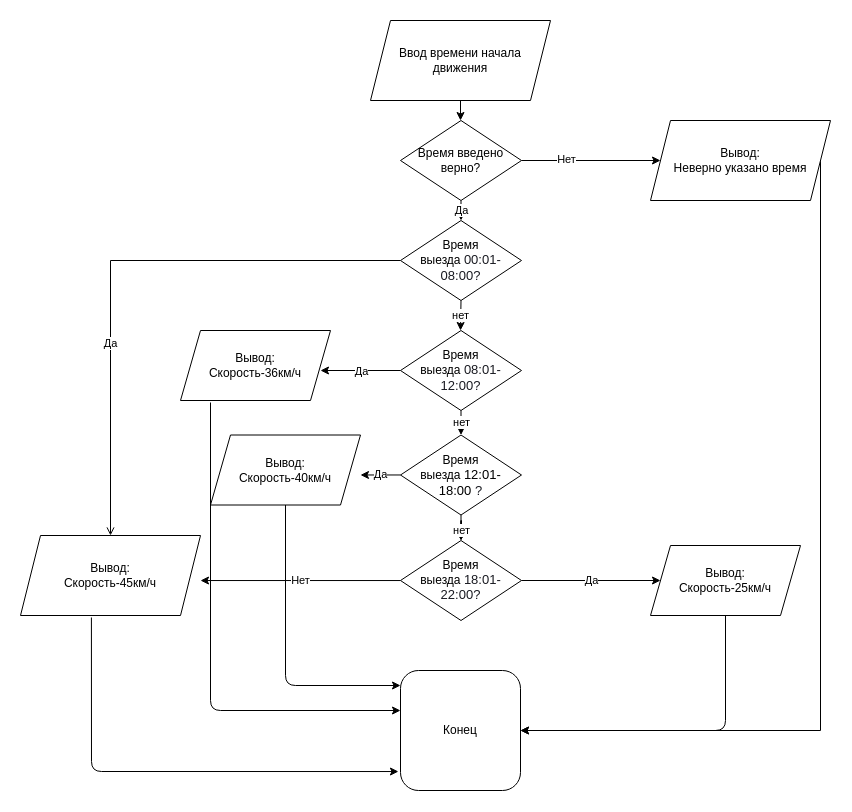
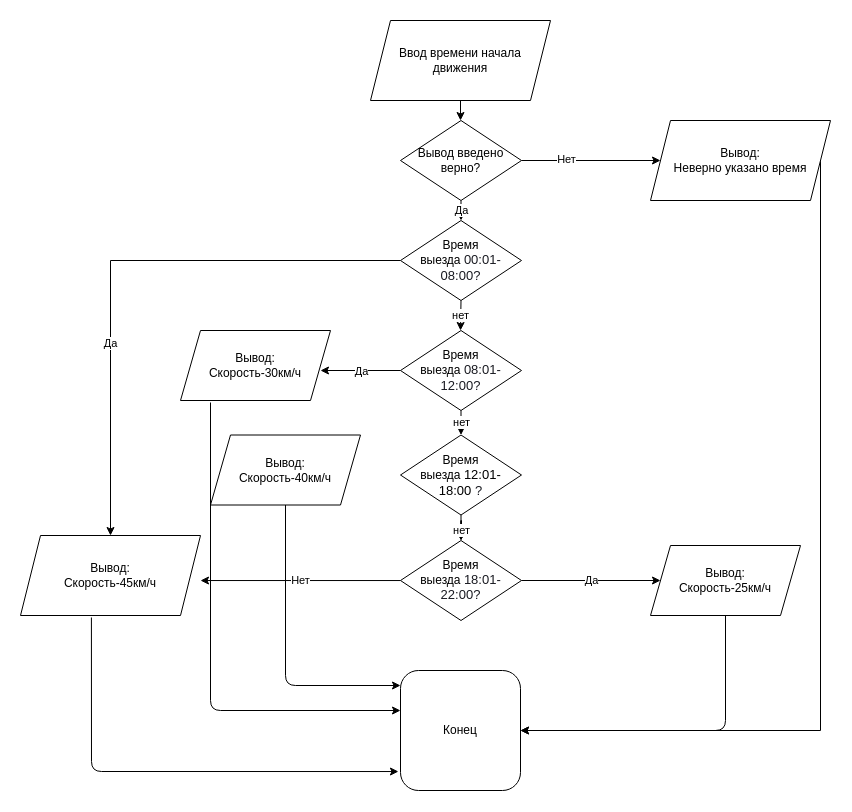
(461, 161) -> (461, 161)
(256, 366) -> (256, 366)
(384, 475) -> none
(111, 529) -> (111, 527)
